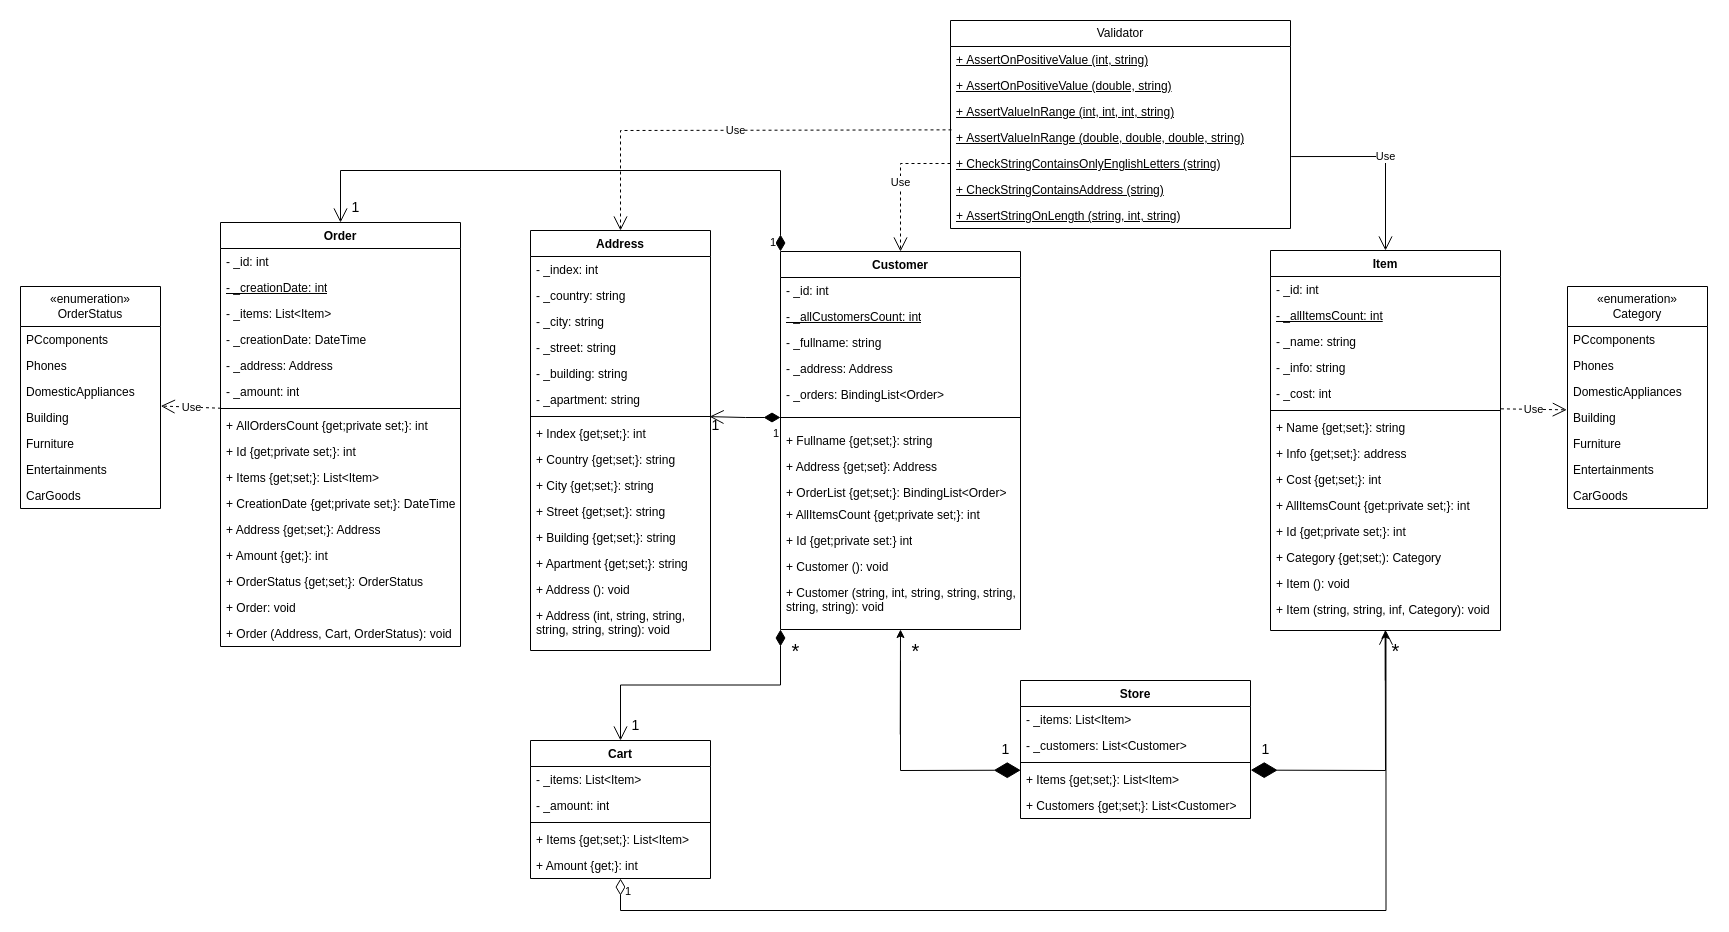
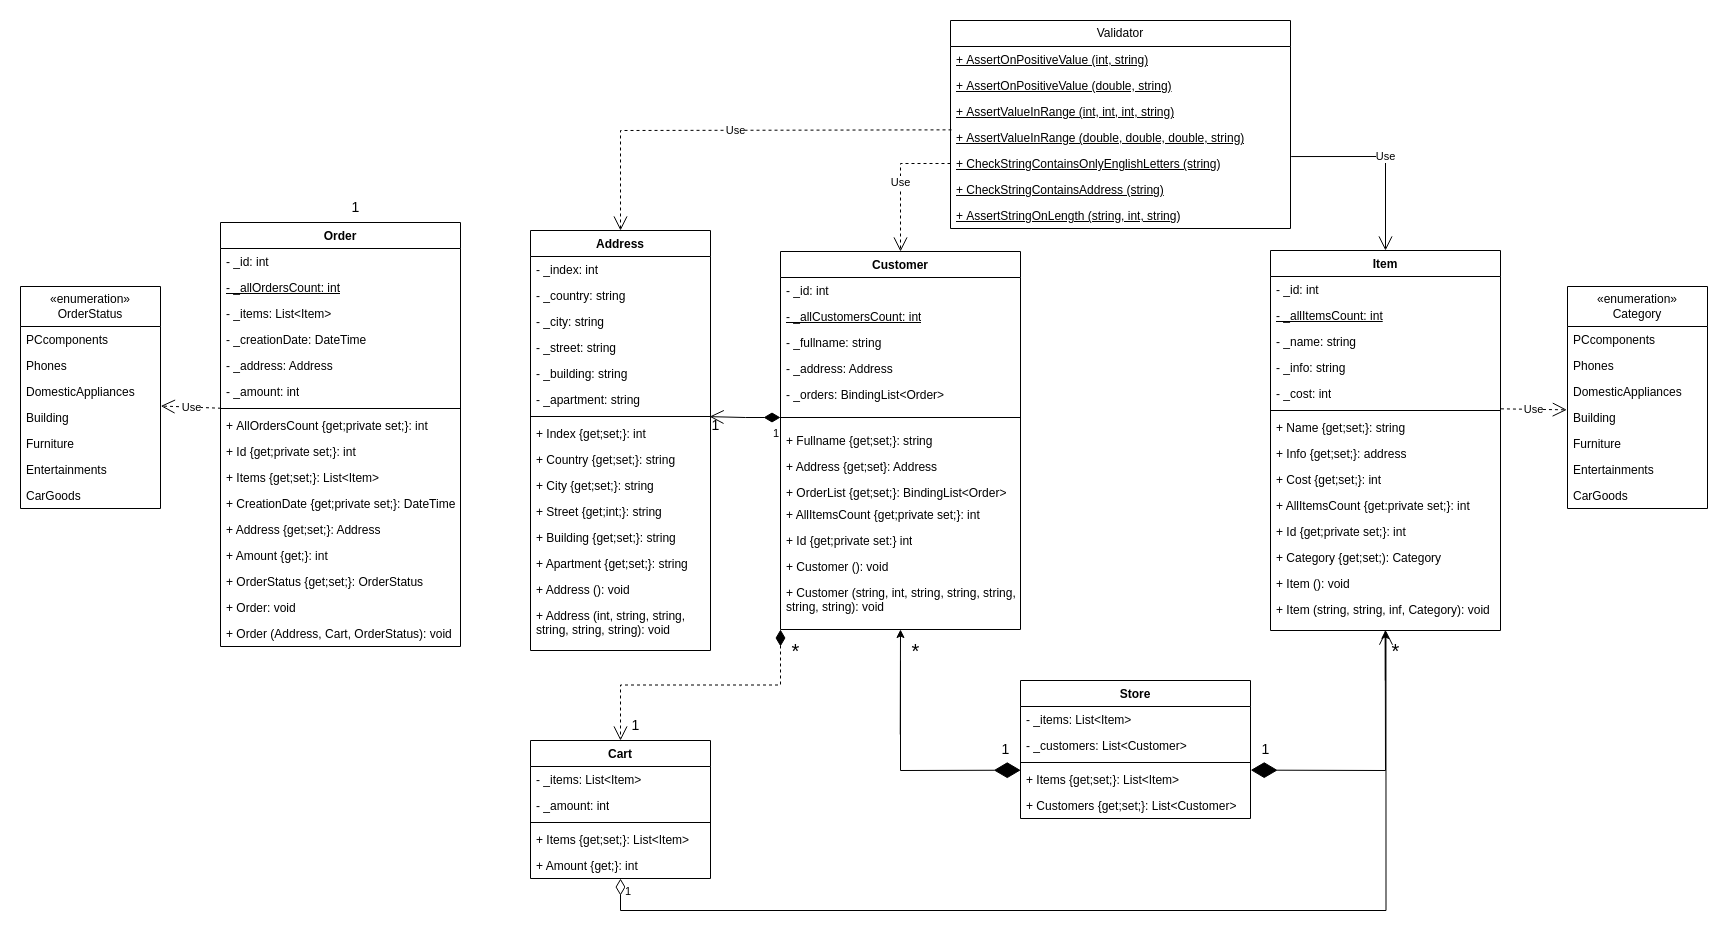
(569, 171) -> none
(287, 289) -> (293, 289)
(616, 513) -> (615, 513)
(694, 685) -> (694, 685)
